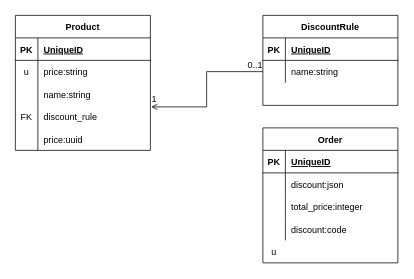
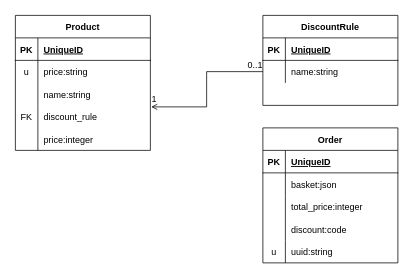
(65, 140) -> (73, 140)
(321, 185) -> (318, 185)
none -> (342, 252)
